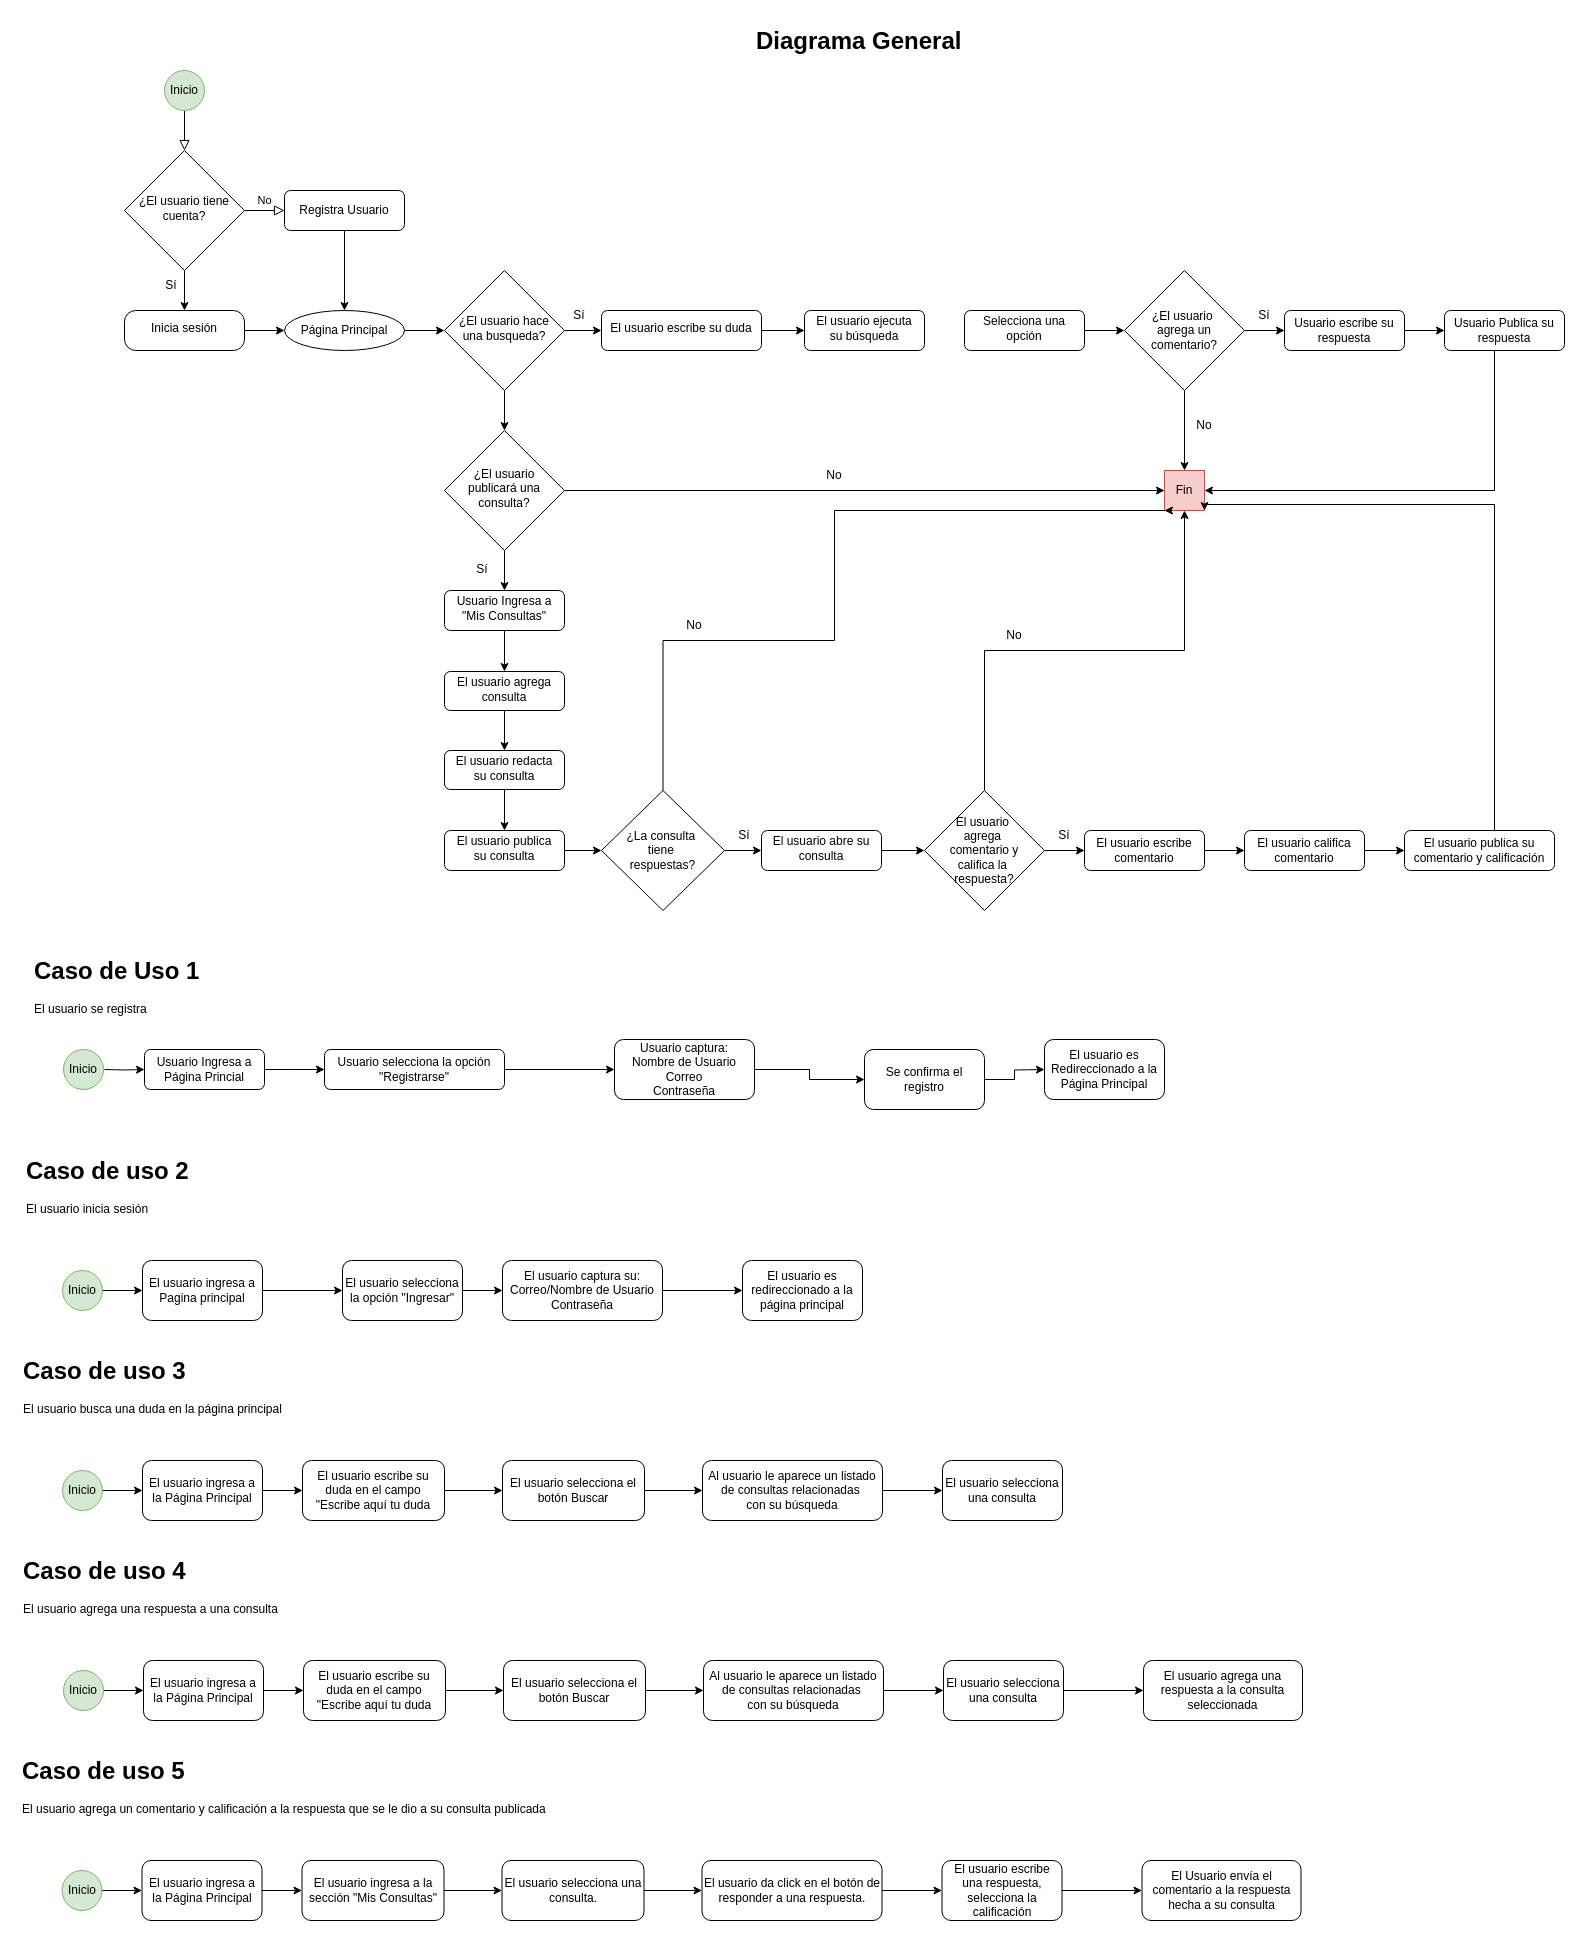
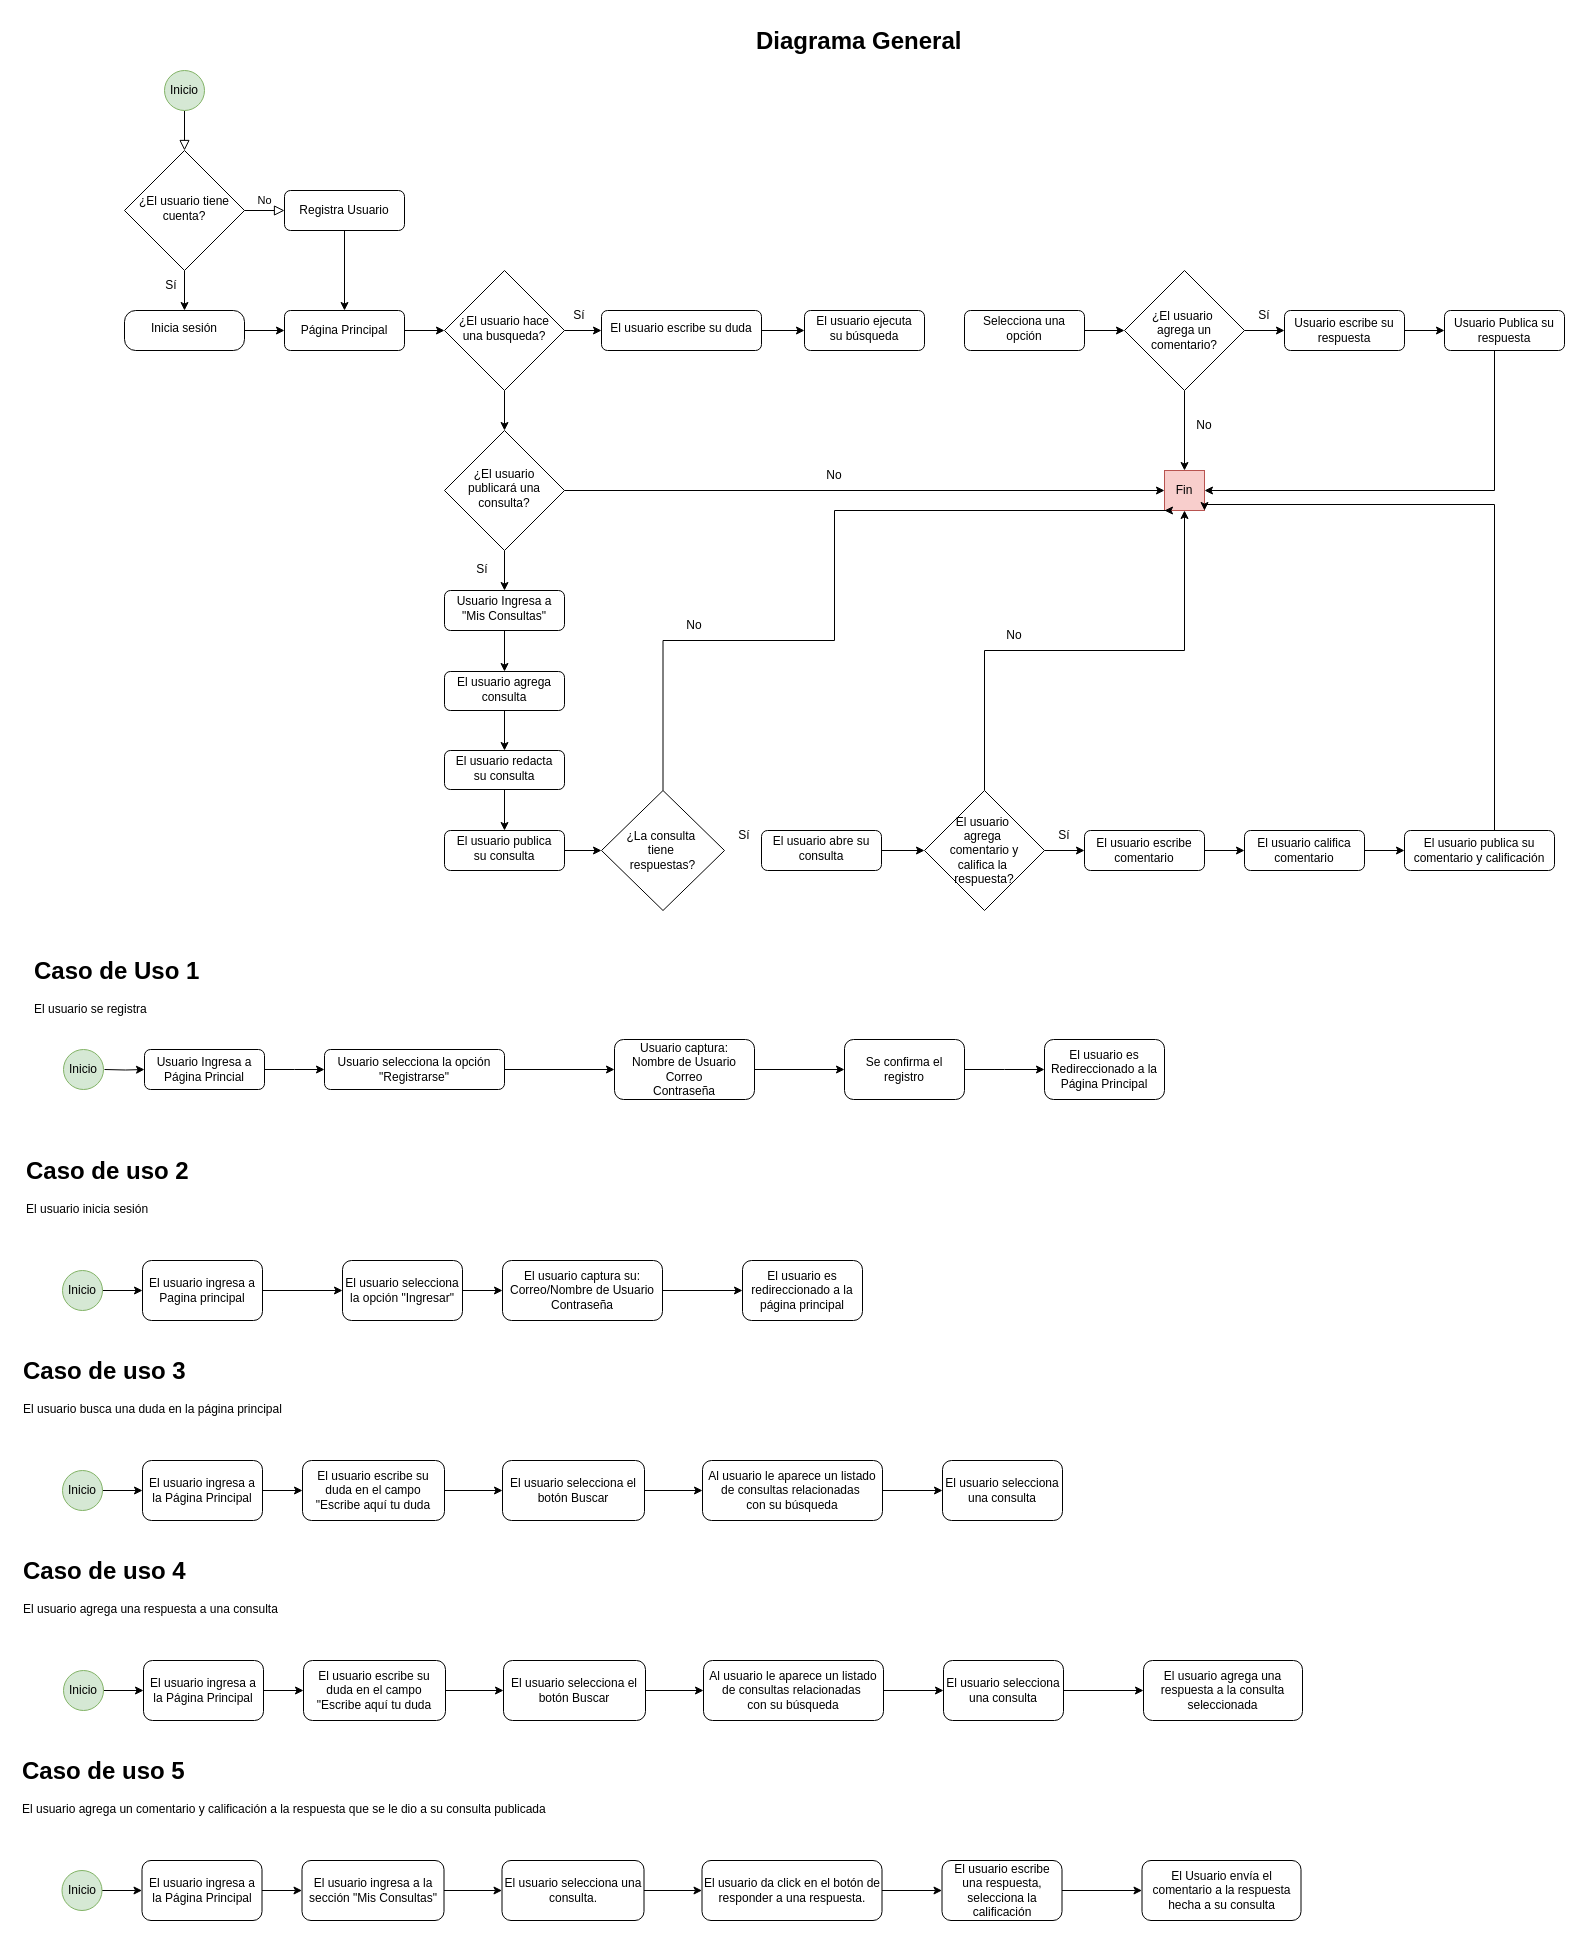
(345, 331) -> (345, 331)
(743, 851) -> none
(925, 1080) -> (905, 1070)
